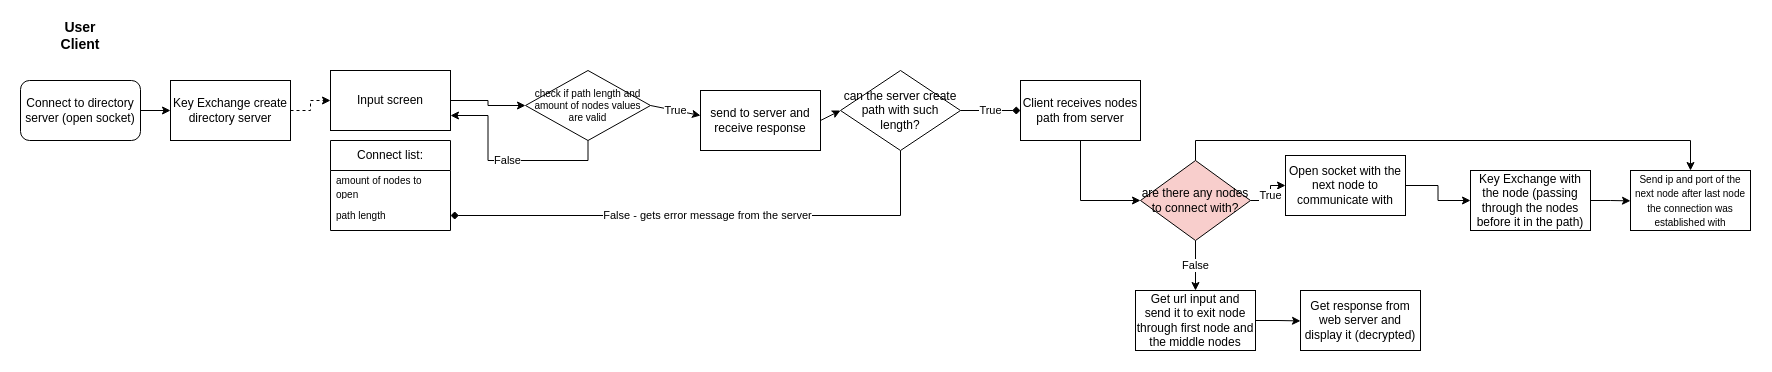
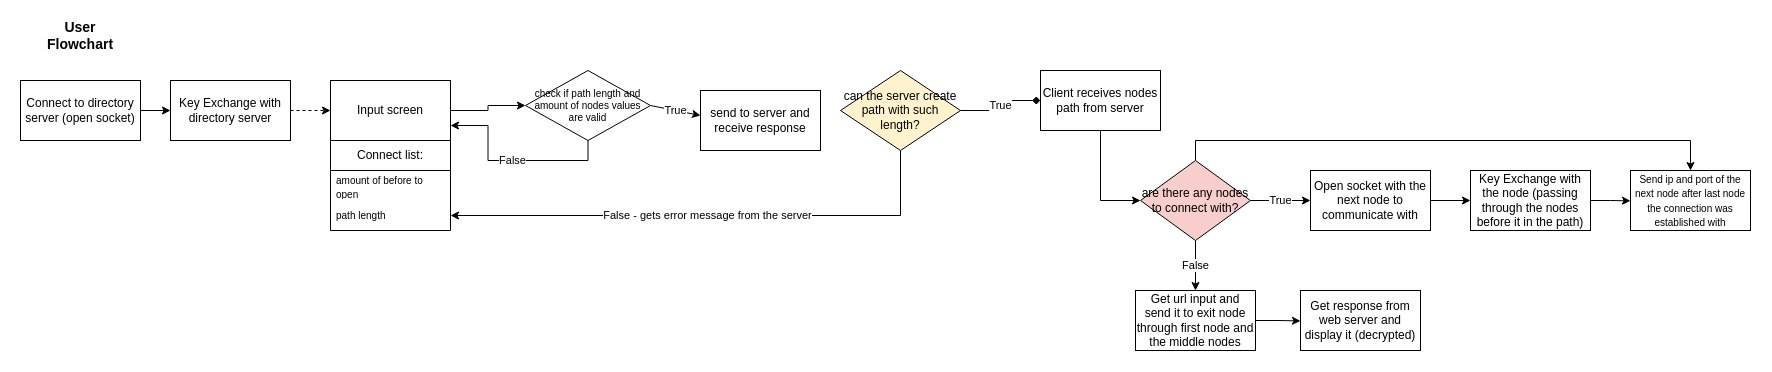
(81, 36) -> (81, 36)
(391, 101) -> (391, 111)
(81, 111) -> (81, 111)
(231, 111) -> (231, 111)
(901, 111) -> (901, 111)
(1081, 111) -> (1101, 101)
(827, 117) -> none
(392, 186) -> (392, 186)
(1346, 186) -> (1371, 201)
(459, 216) -> (459, 216)
